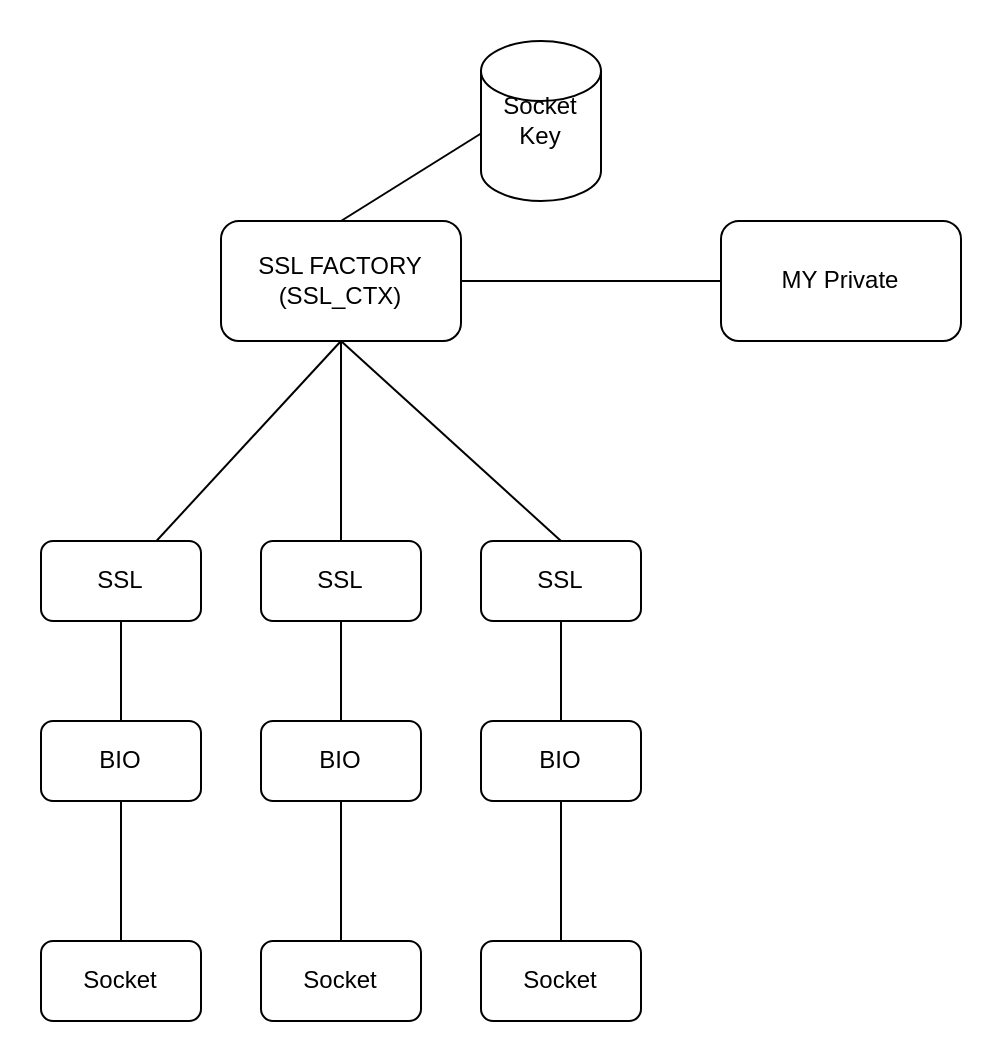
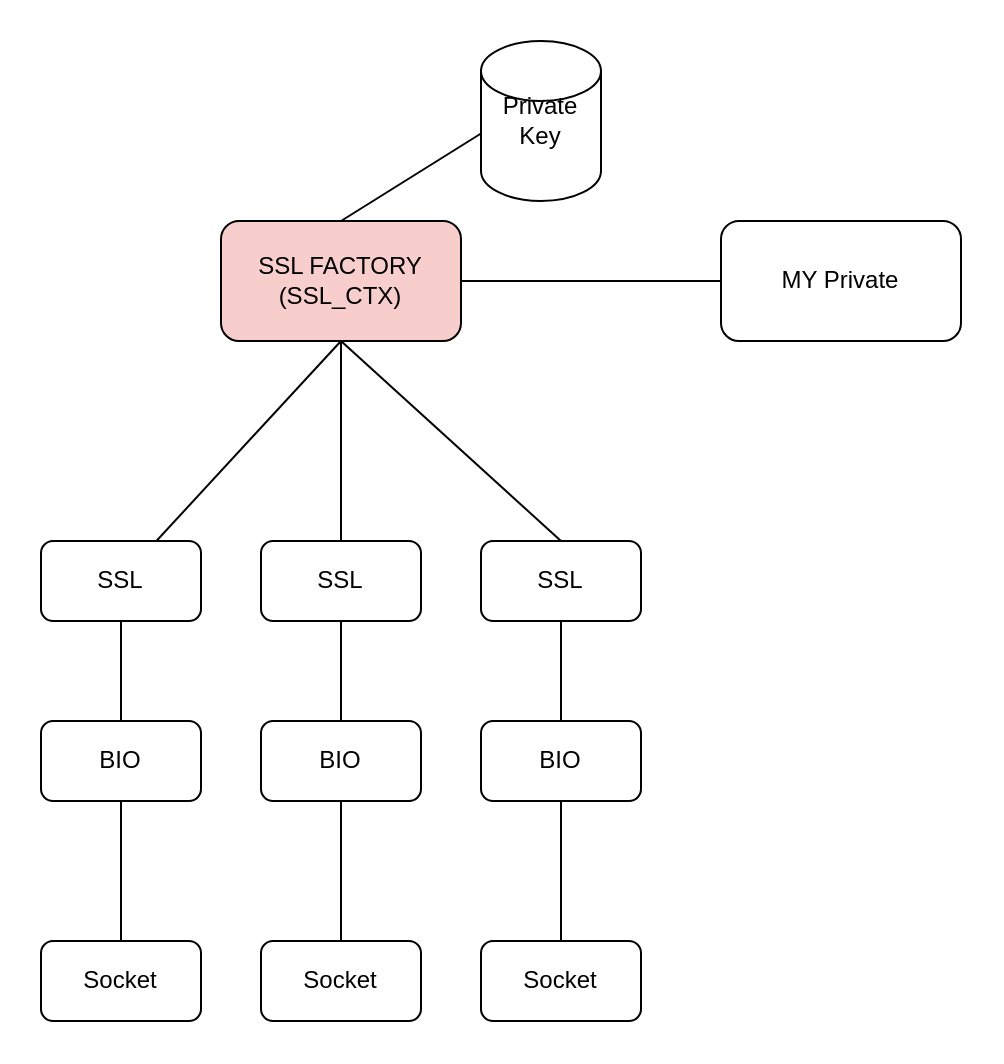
(541, 121) -> (541, 121)
(341, 281) -> (341, 281)
